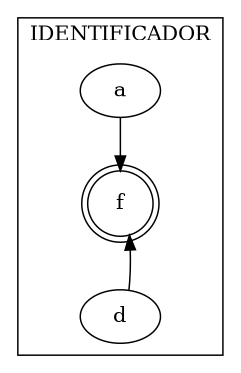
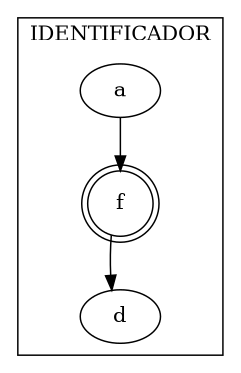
(130, 270) -> (110, 255)
